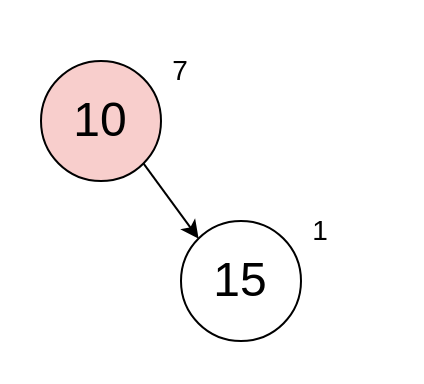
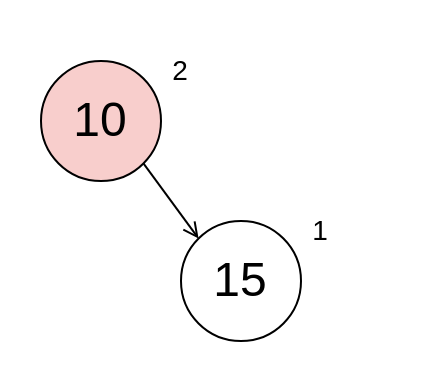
(181, 71) -> (181, 71)
(190, 227) -> (192, 229)
